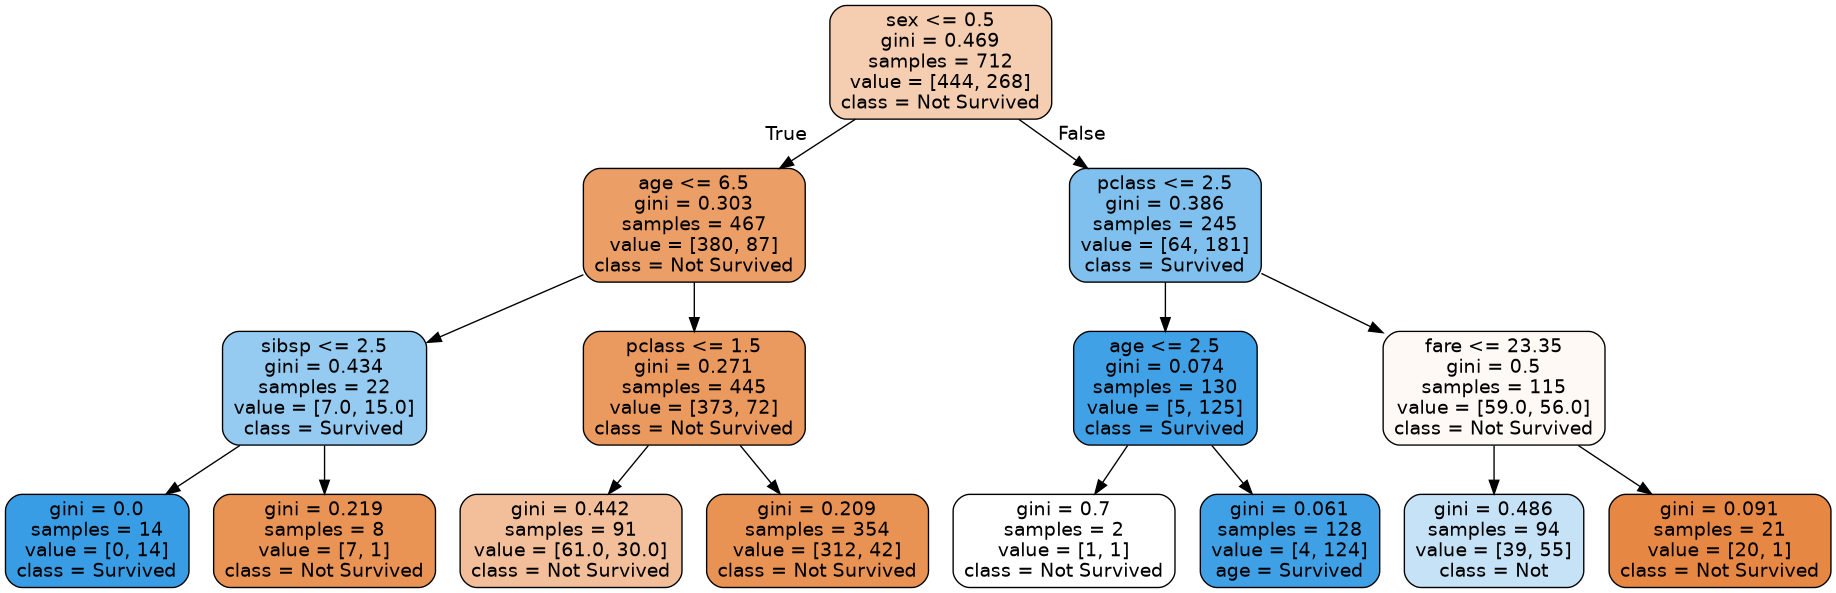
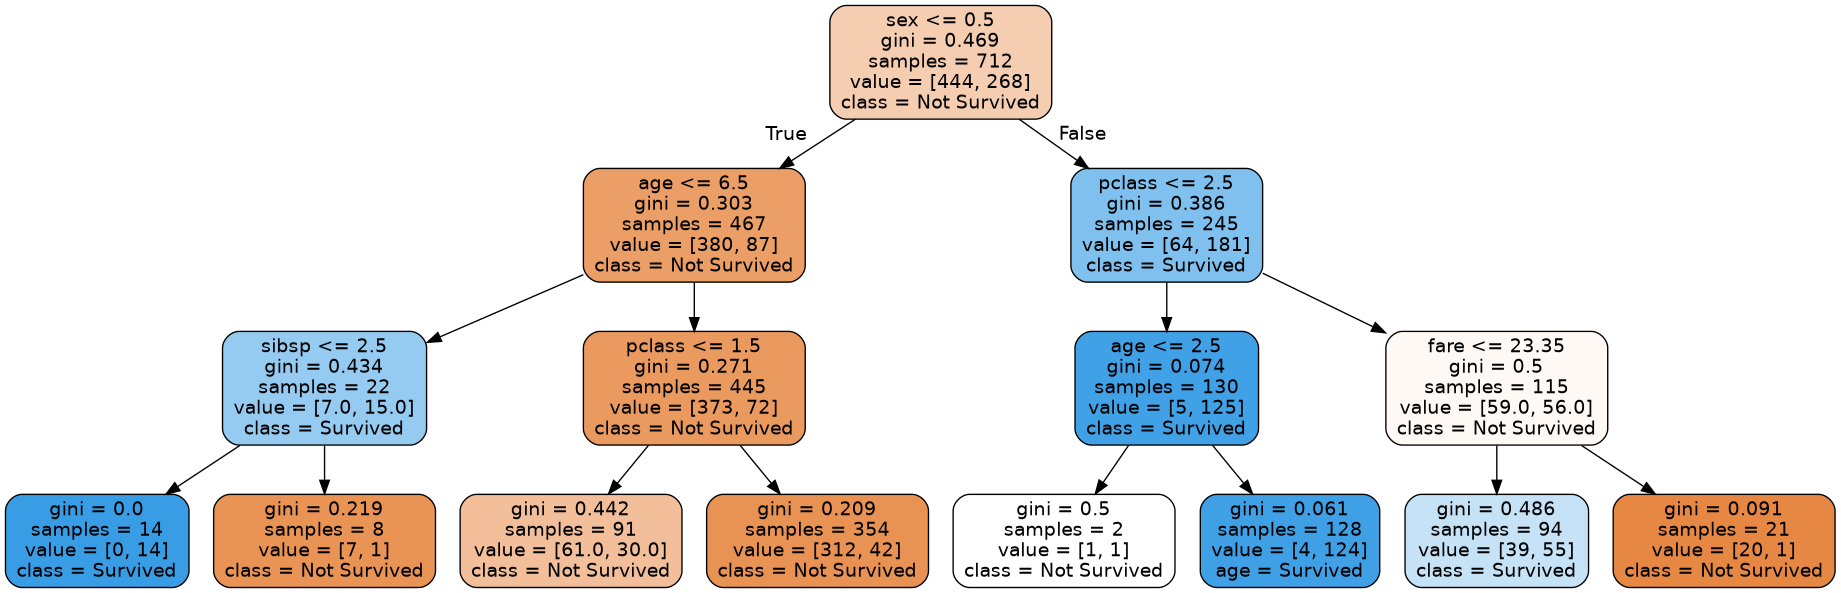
(1064, 541) -> (1064, 541)
(1494, 541) -> (1497, 541)
